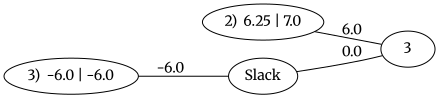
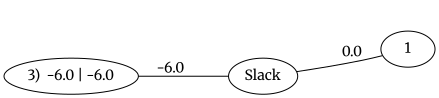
(263, 22) -> none
(408, 49) -> (408, 49)
